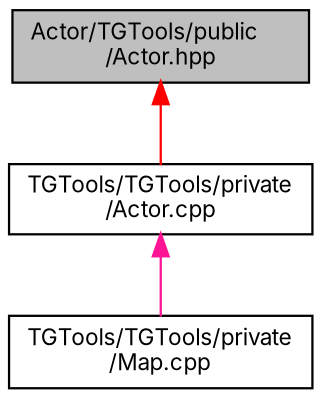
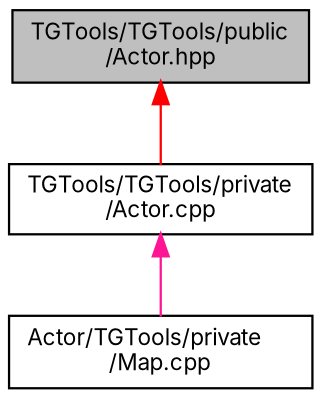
(161, 46) -> (161, 46)
(161, 352) -> (161, 352)
